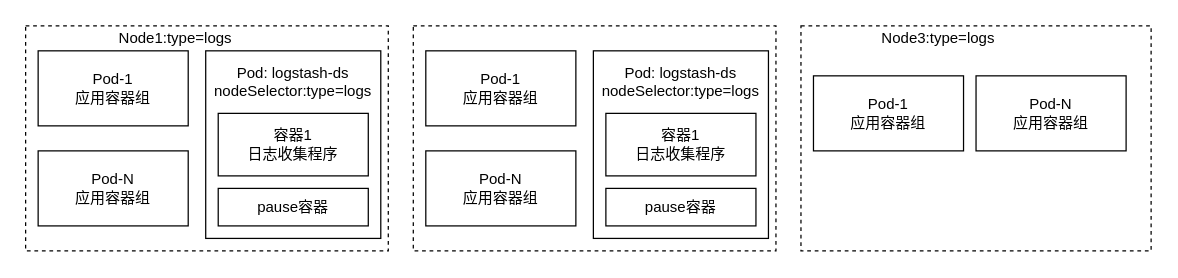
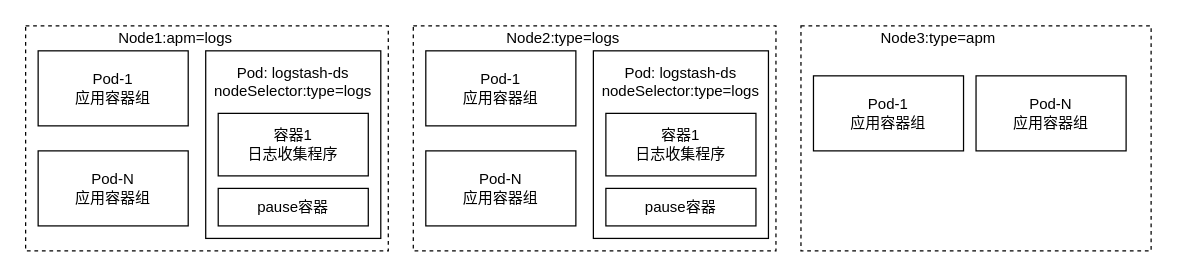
(176, 38) -> (176, 38)
none -> (563, 38)
(938, 38) -> (938, 38)
